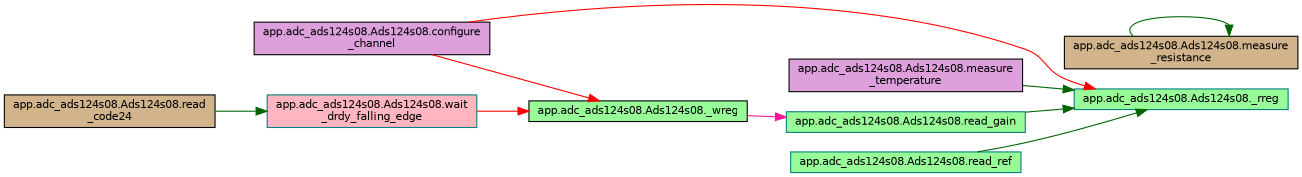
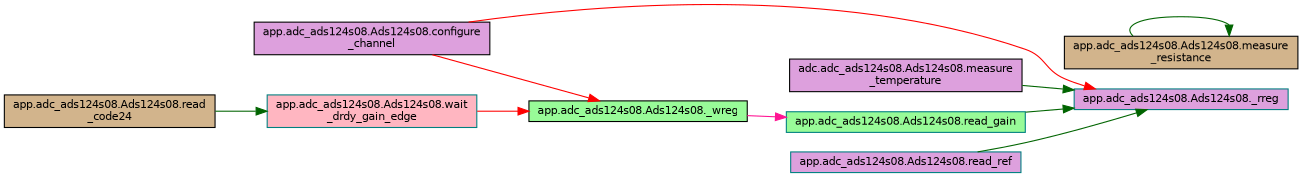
(906, 75) -> (906, 75)
(1181, 99) -> (1181, 99)
(372, 111) -> (372, 111)
(906, 162) -> (906, 162)
